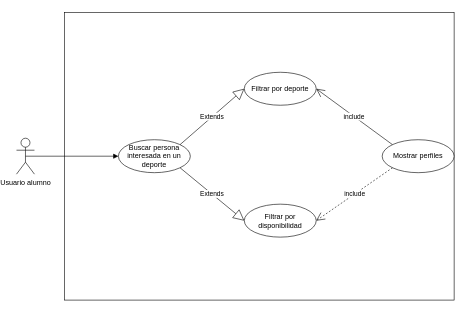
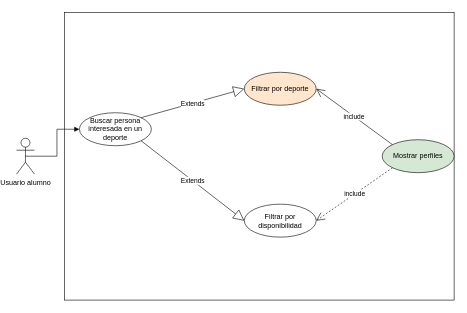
(281, 89) -> (281, 89)
(155, 156) -> (116, 129)
(419, 156) -> (419, 156)
